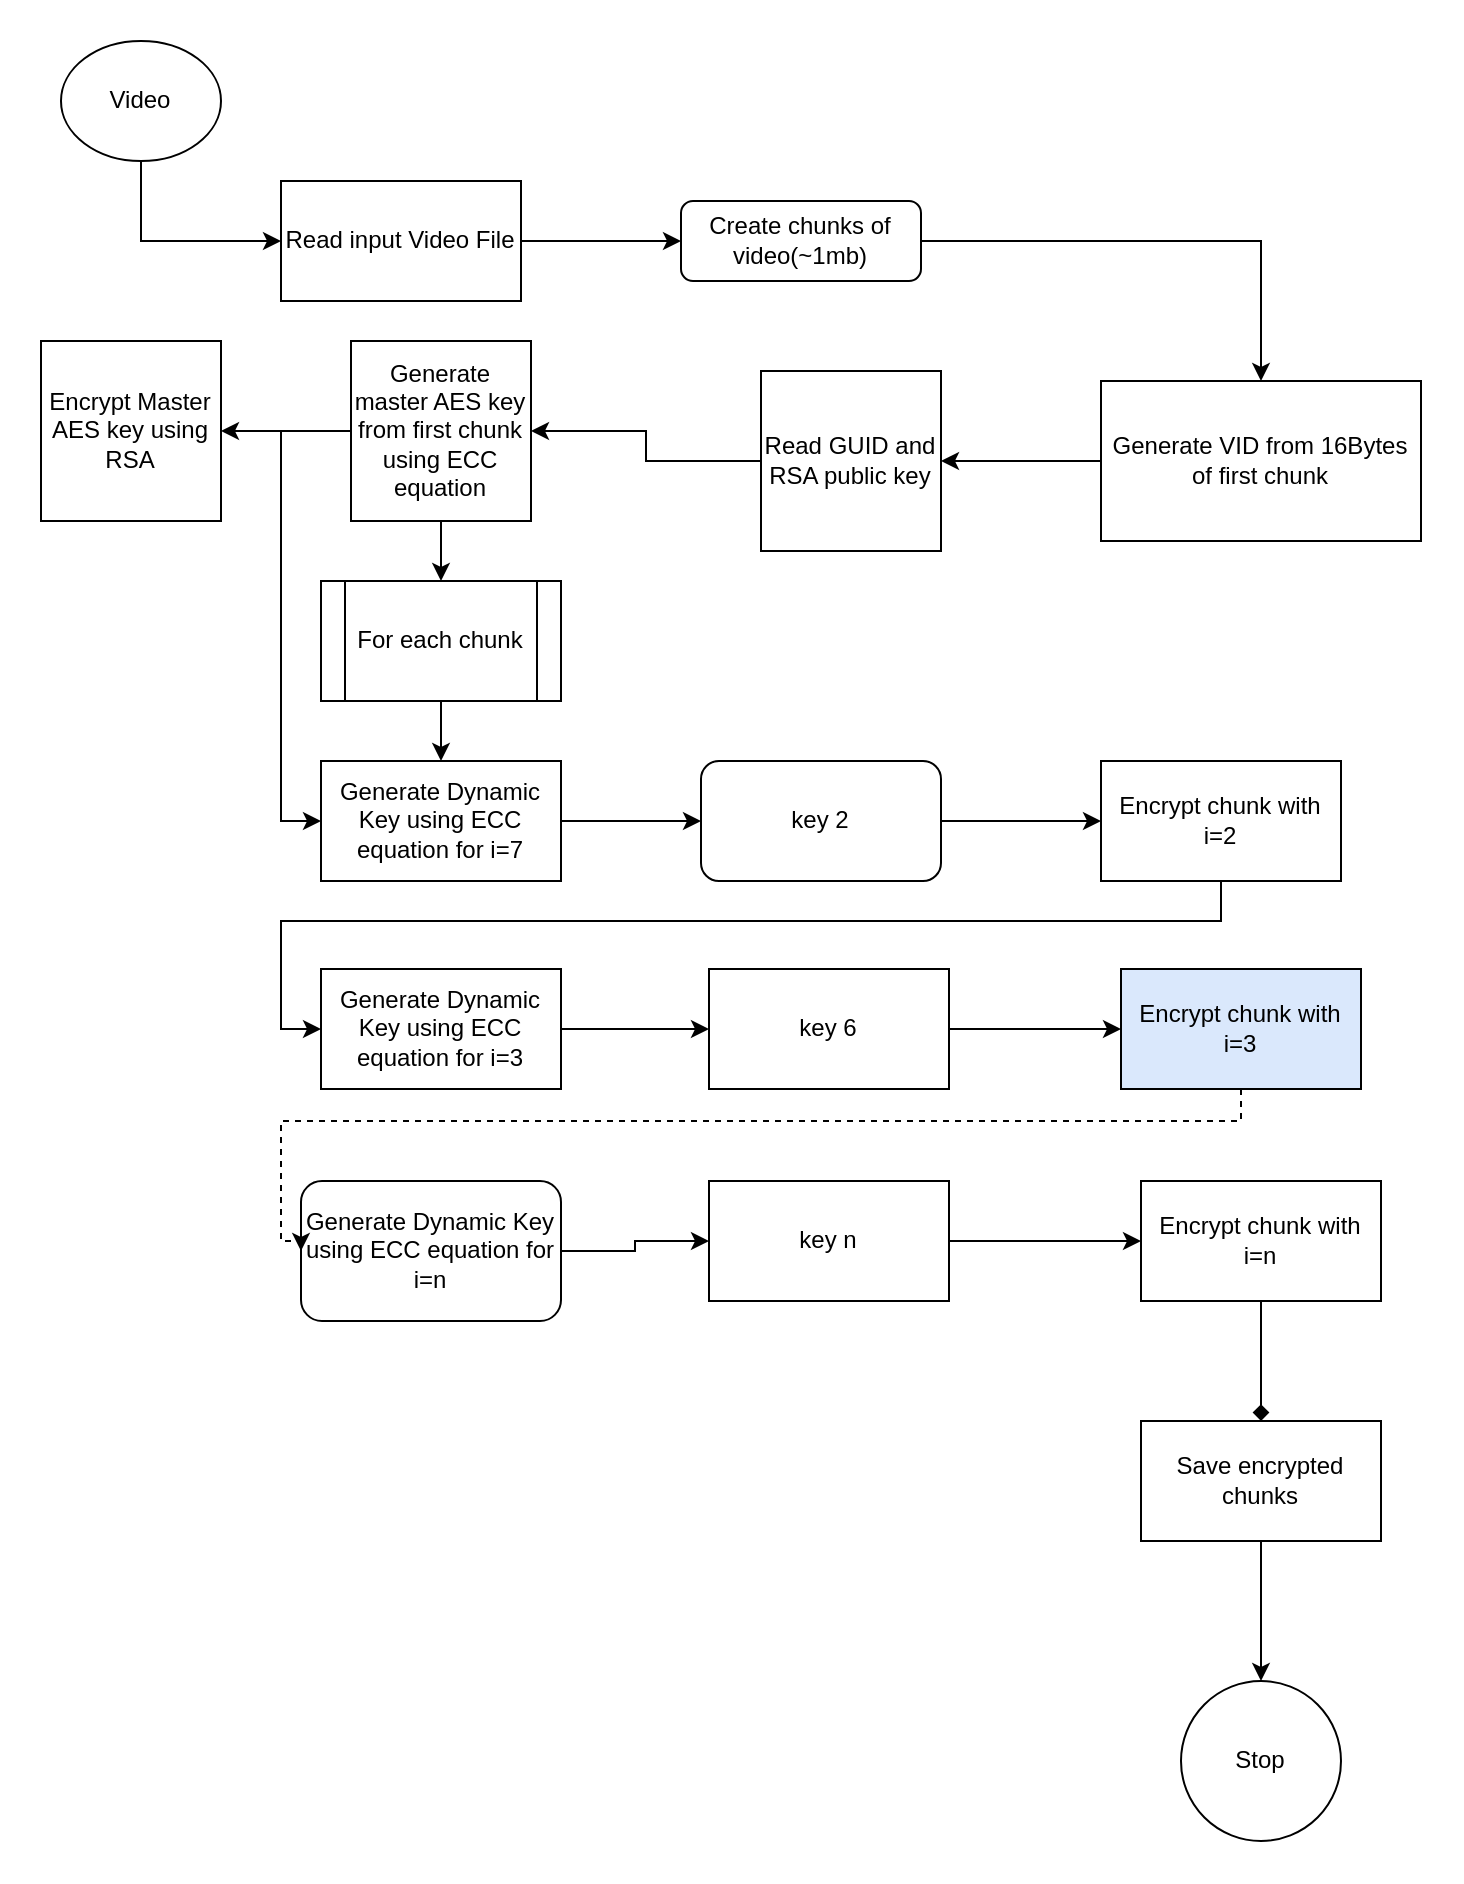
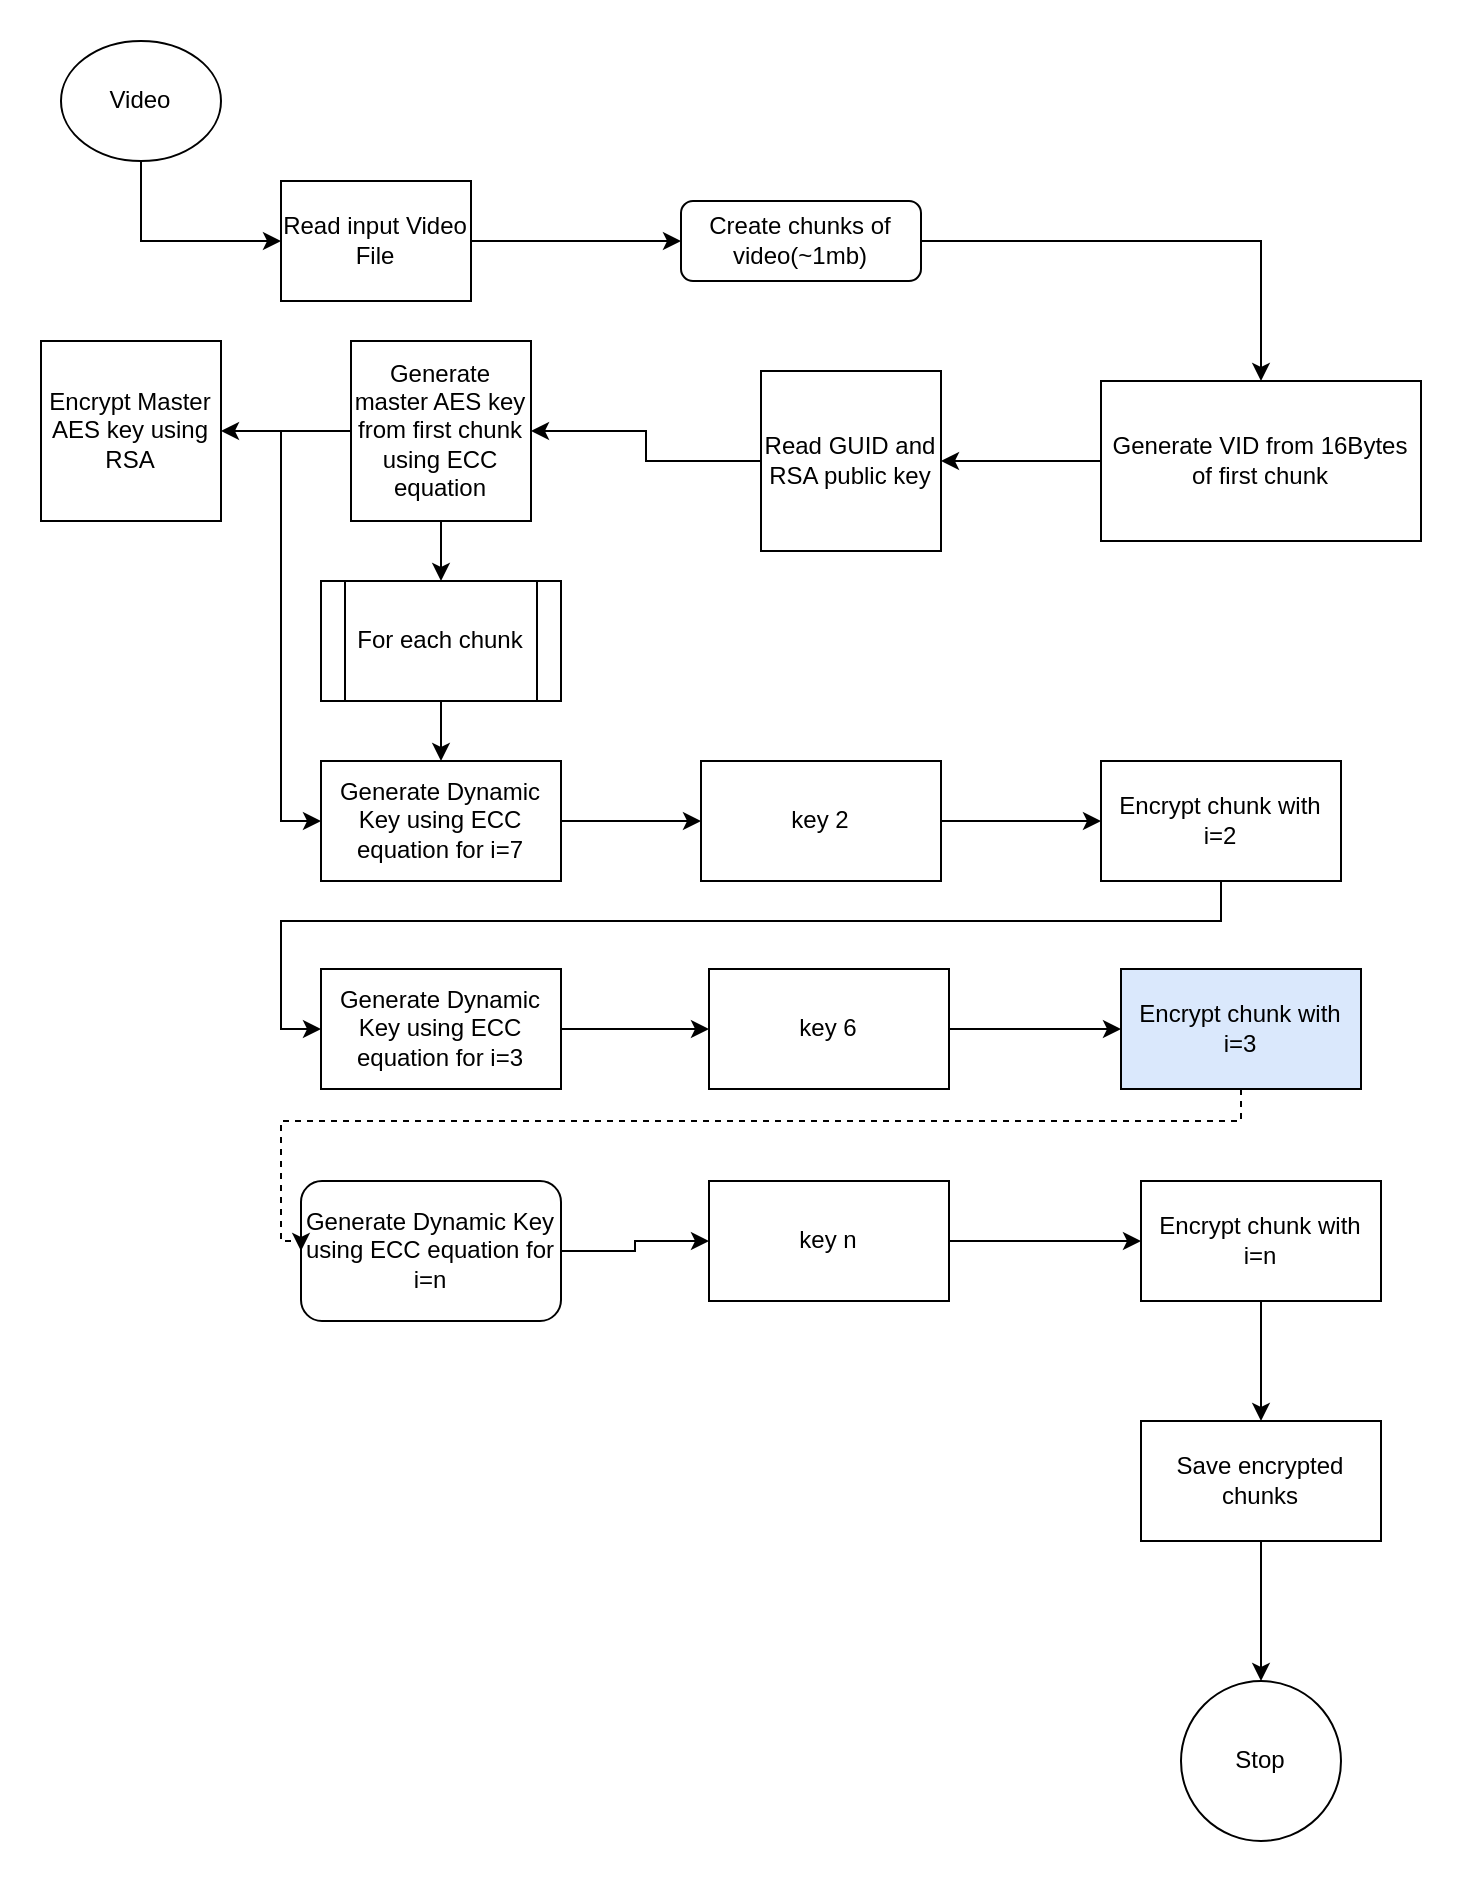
(401, 241) -> (376, 241)
(821, 821) -> (821, 821)
(1261, 1405) -> (1261, 1406)
